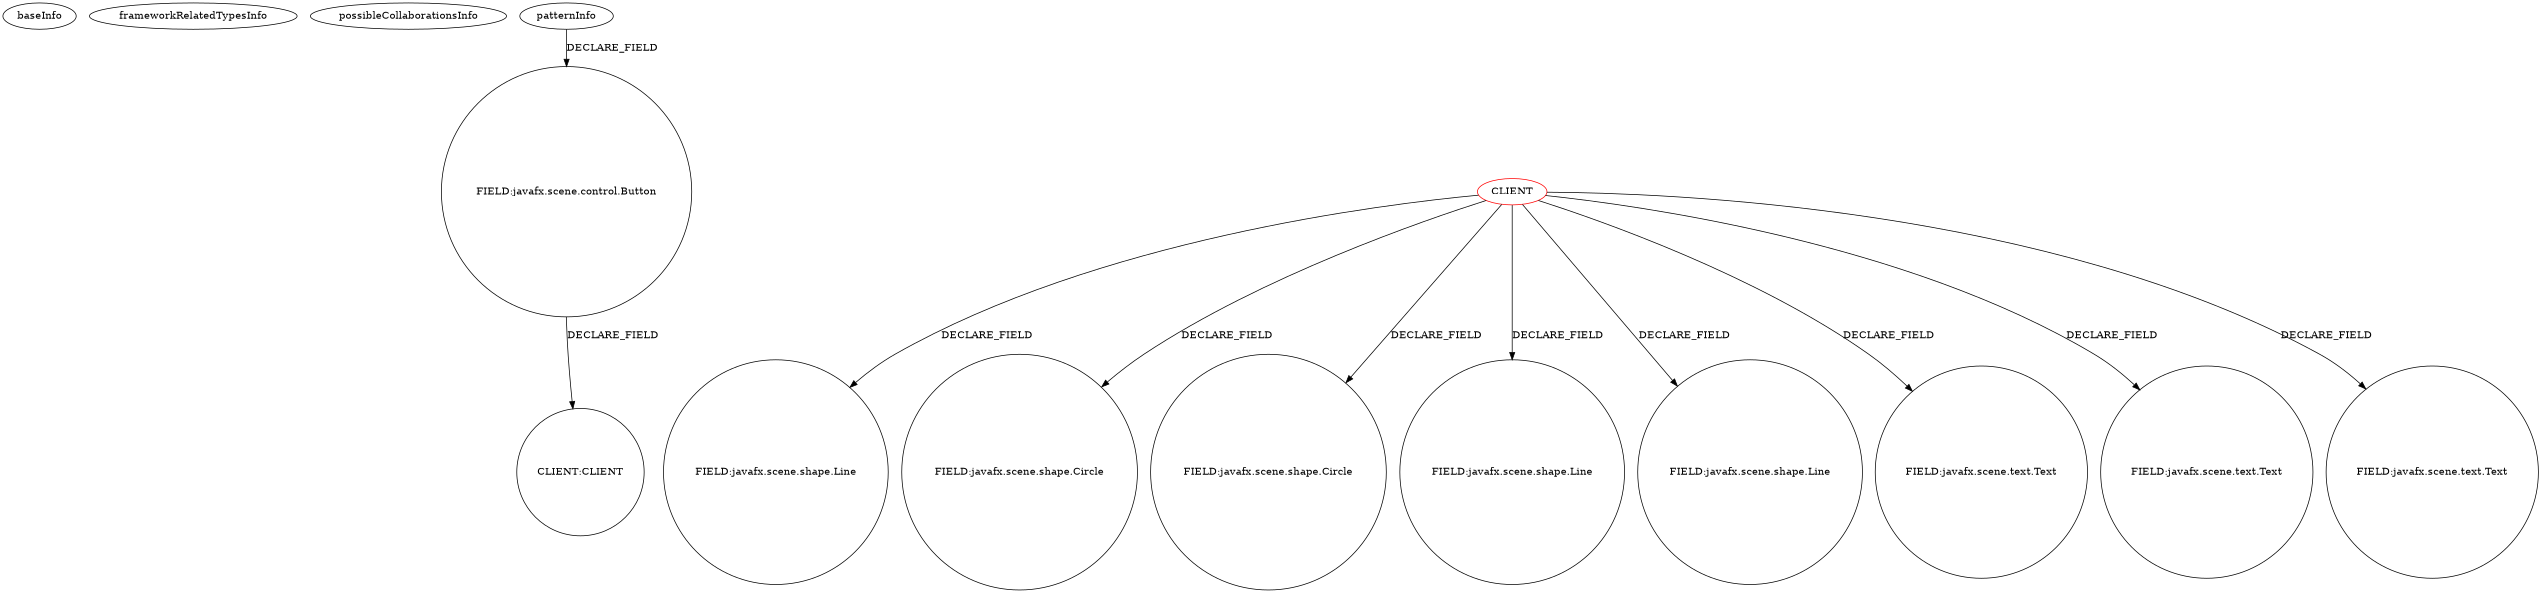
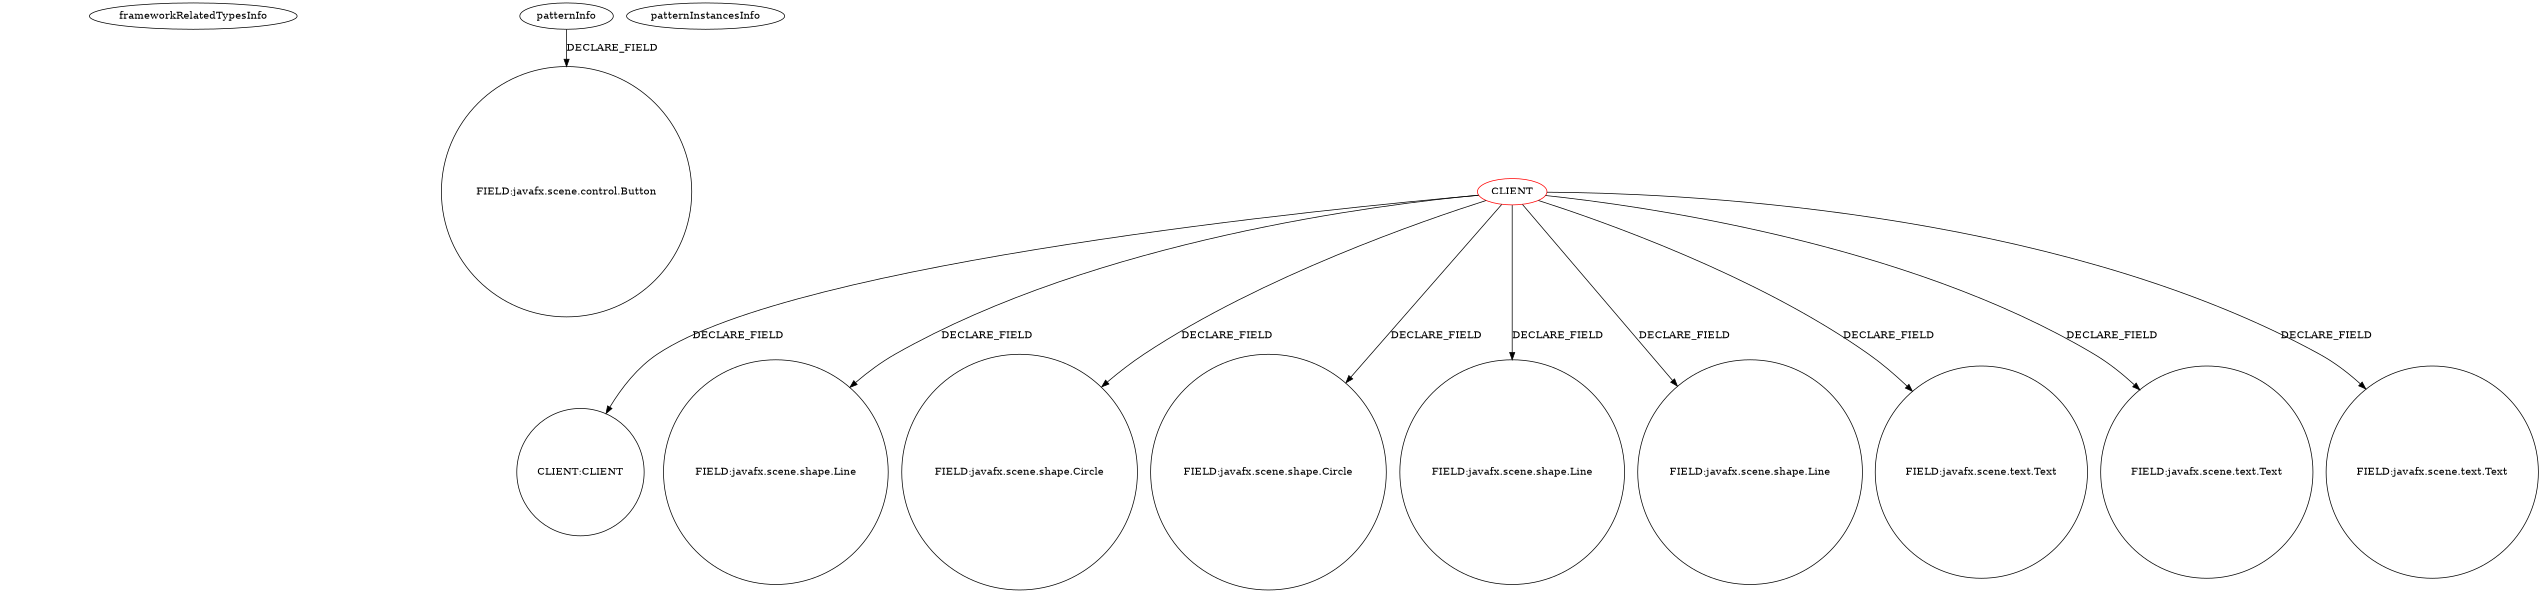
(40, 16) -> none
(408, 16) -> none
none -> (706, 16)
(568, 359) -> (1026, 252)
